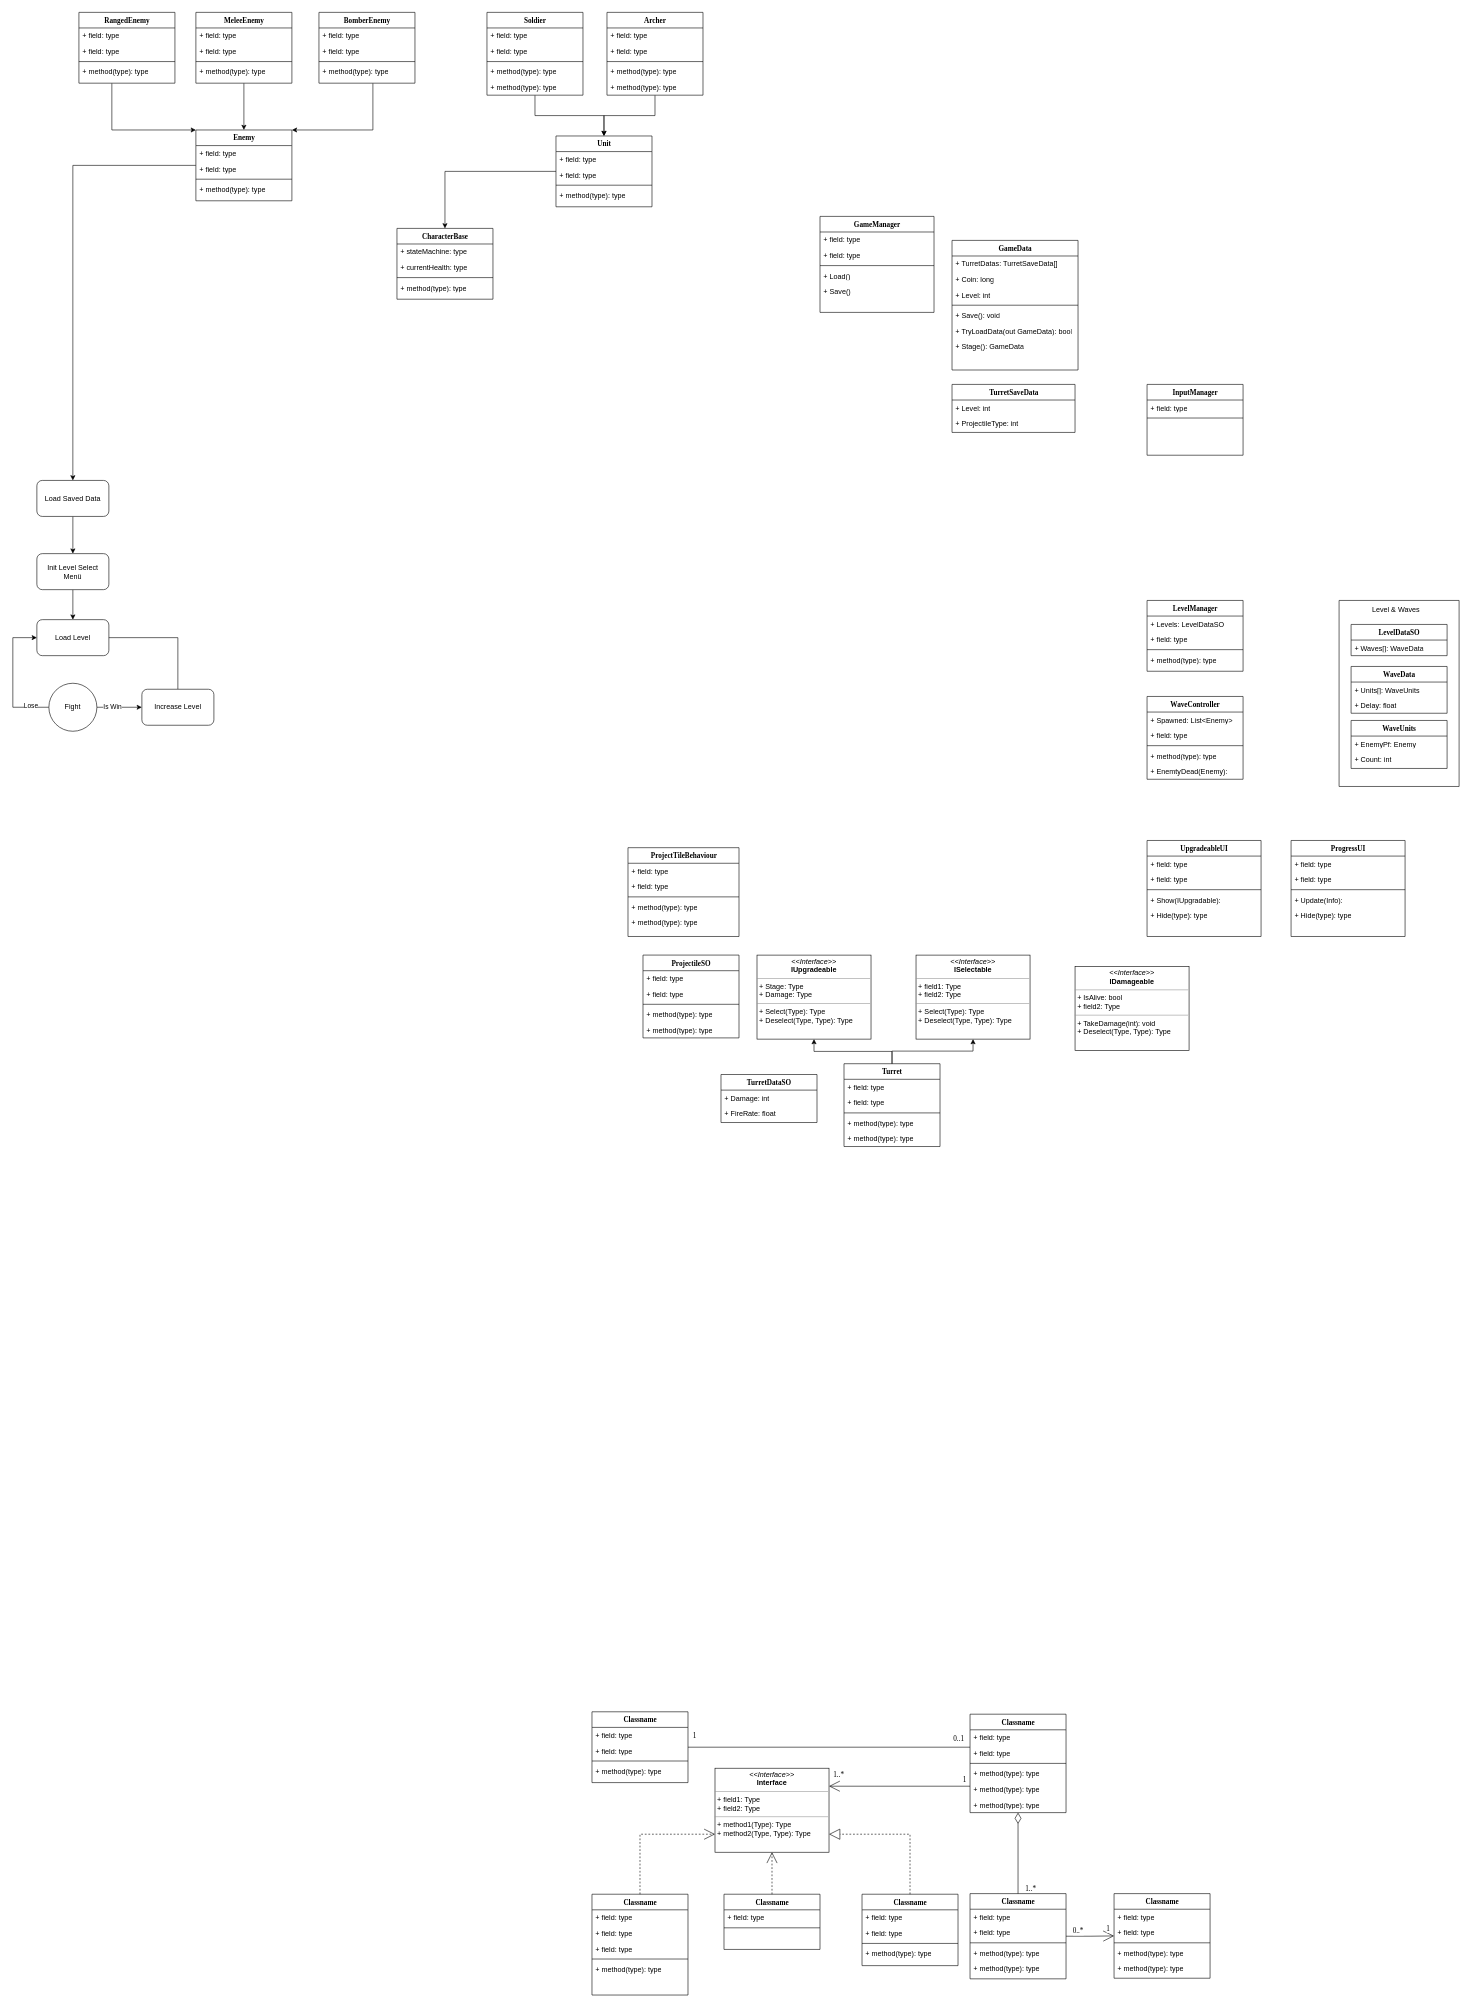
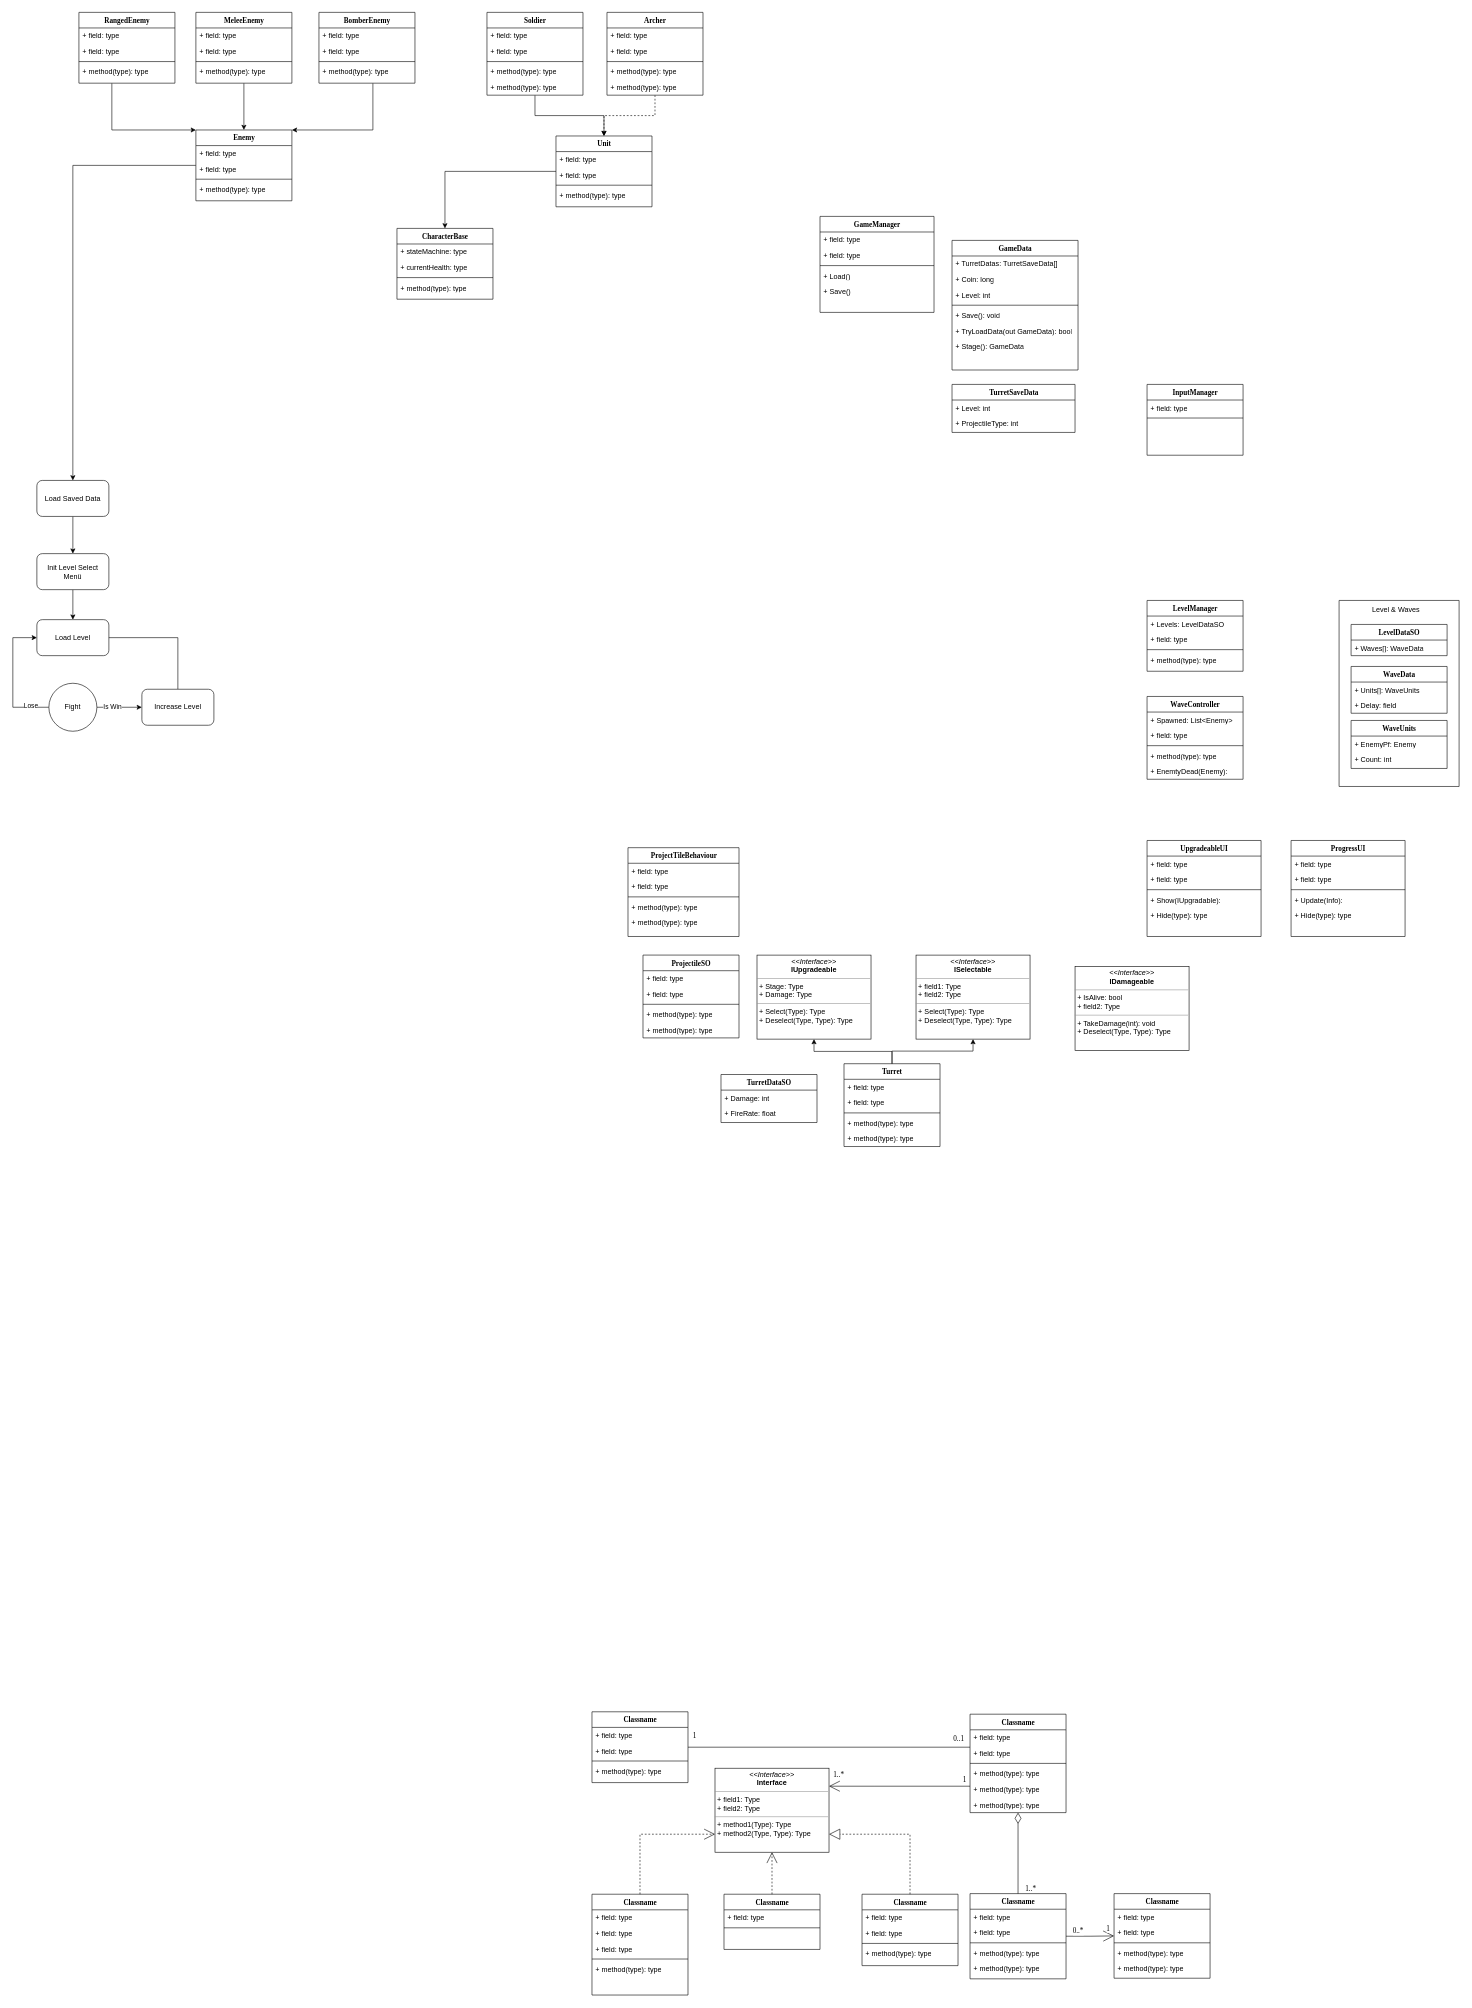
(631, 116) -> (631, 116)
(1378, 706) -> (1377, 706)
